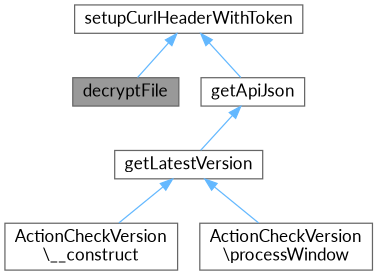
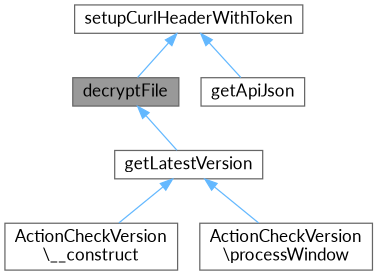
(216, 133) -> (161, 133)
